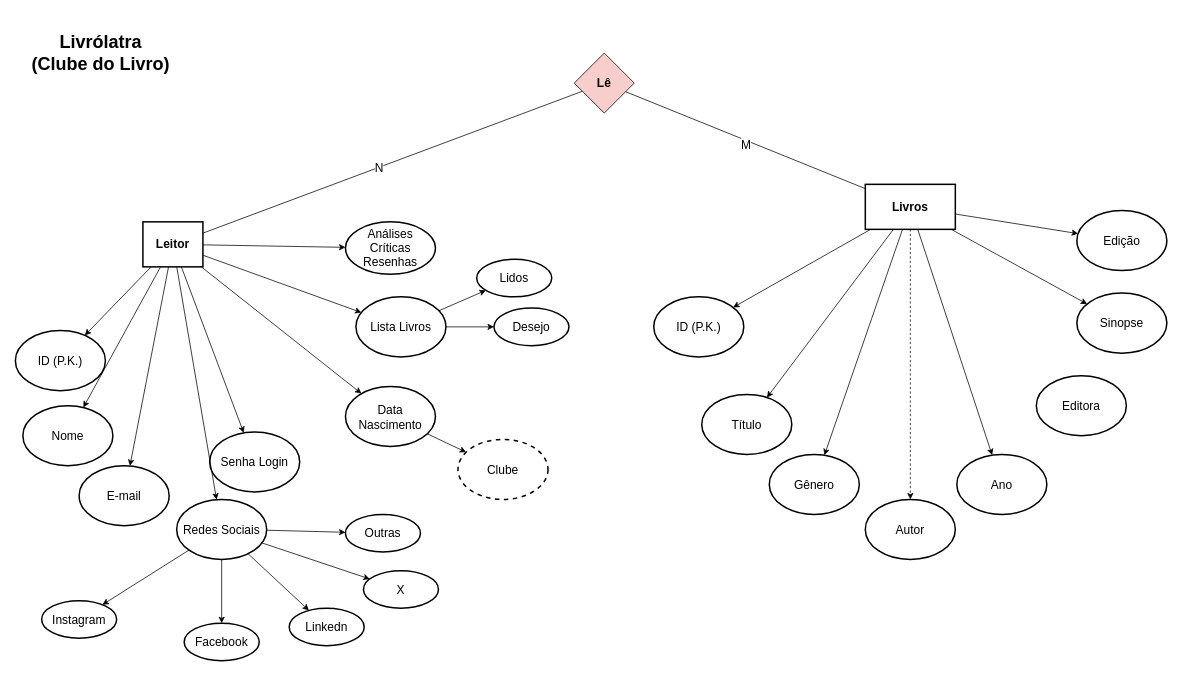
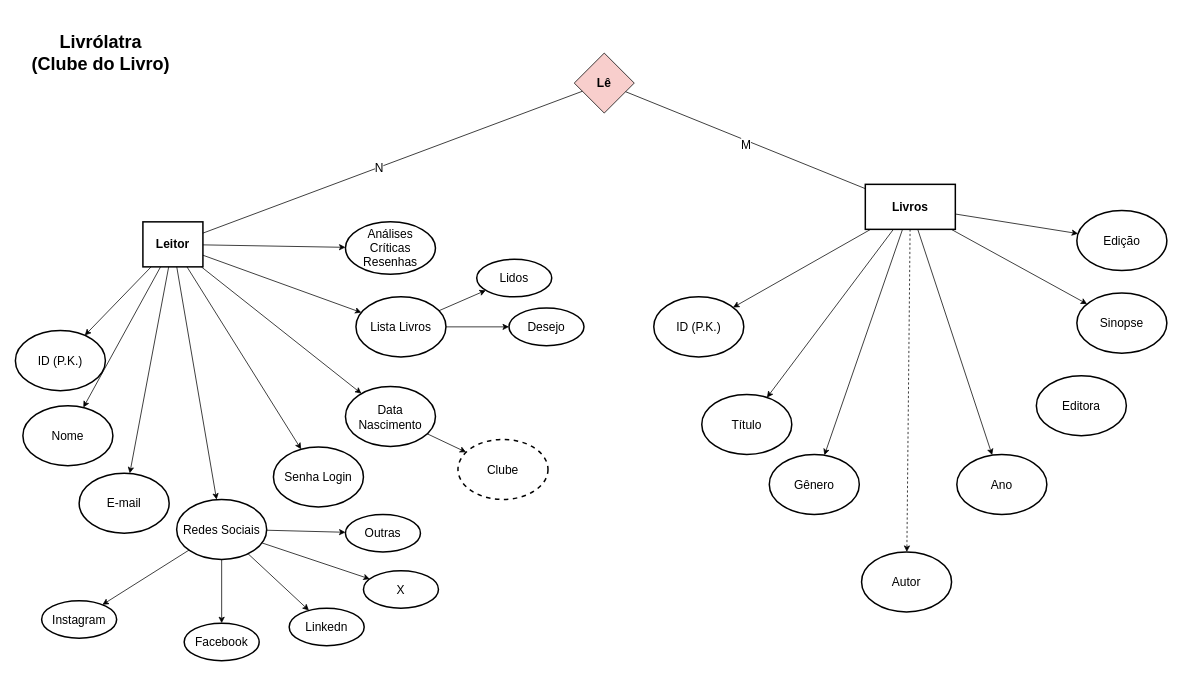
(531, 327) -> (546, 327)
(255, 462) -> (318, 477)
(124, 495) -> (124, 503)
(910, 529) -> (906, 582)
